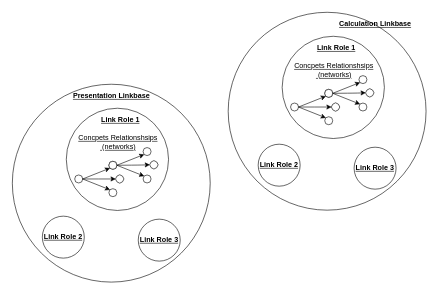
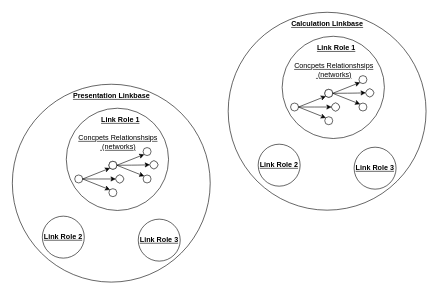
(375, 24) -> (327, 24)
